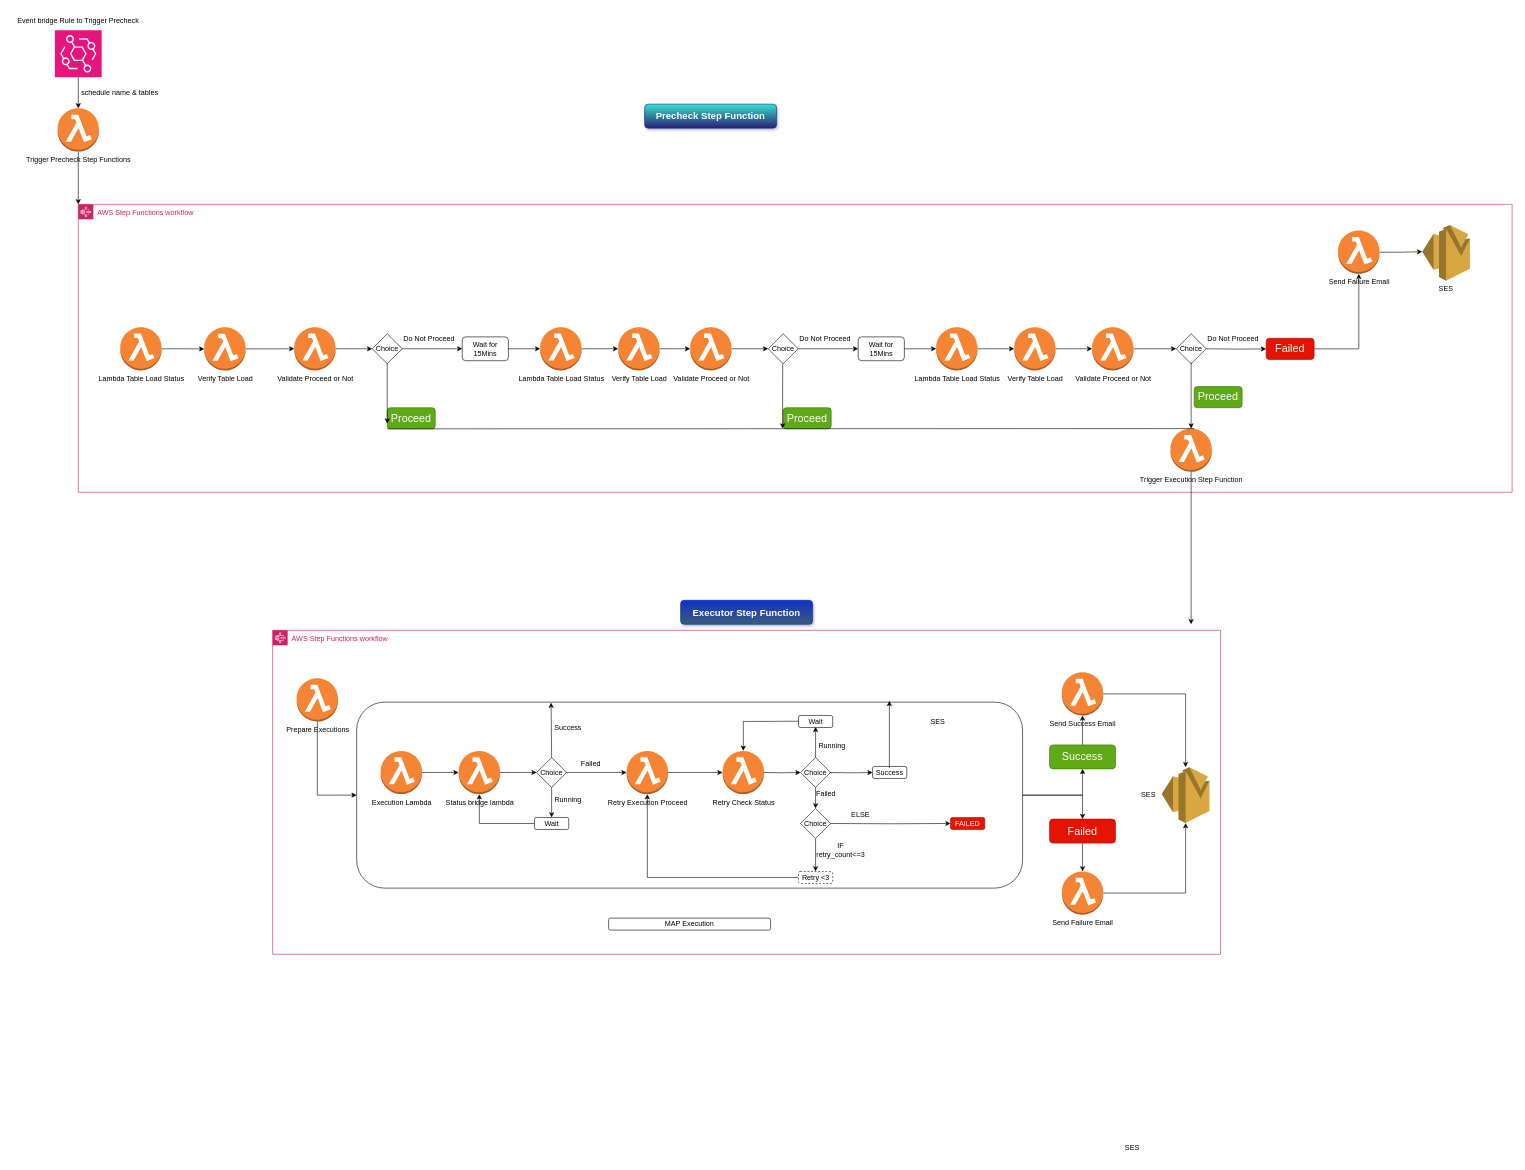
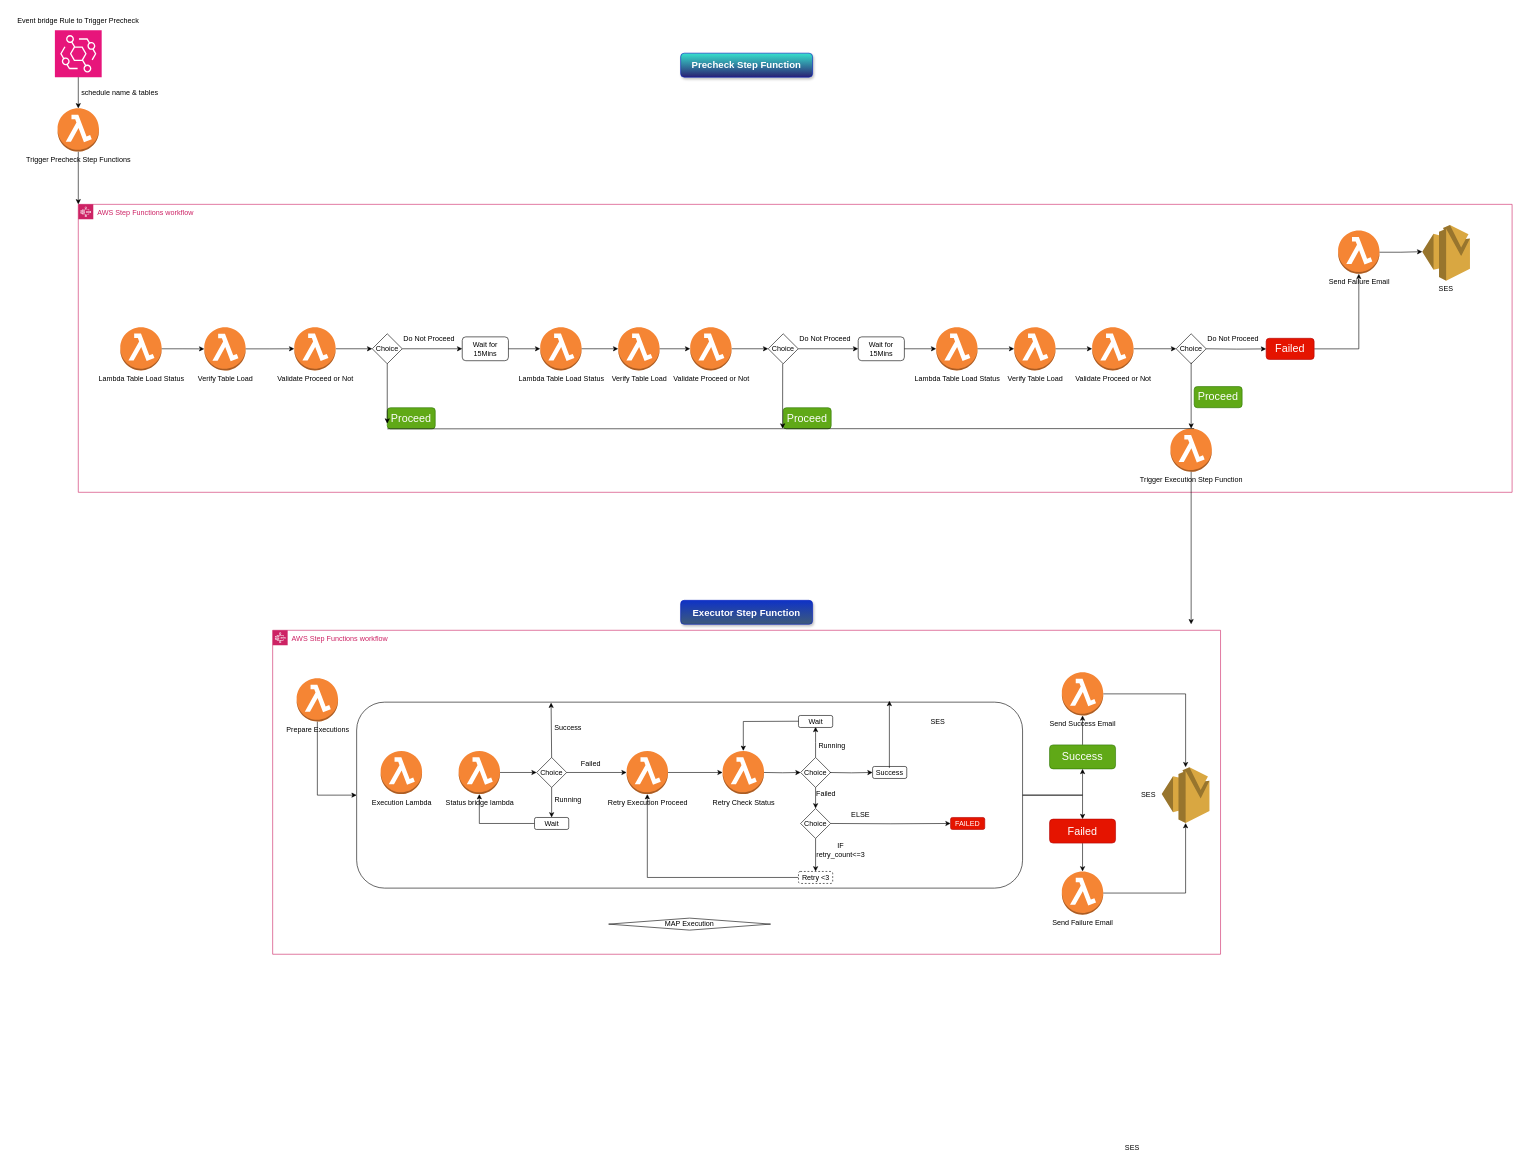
(711, 116) -> (747, 65)
(438, 773) -> none
(690, 924) -> (690, 924)
